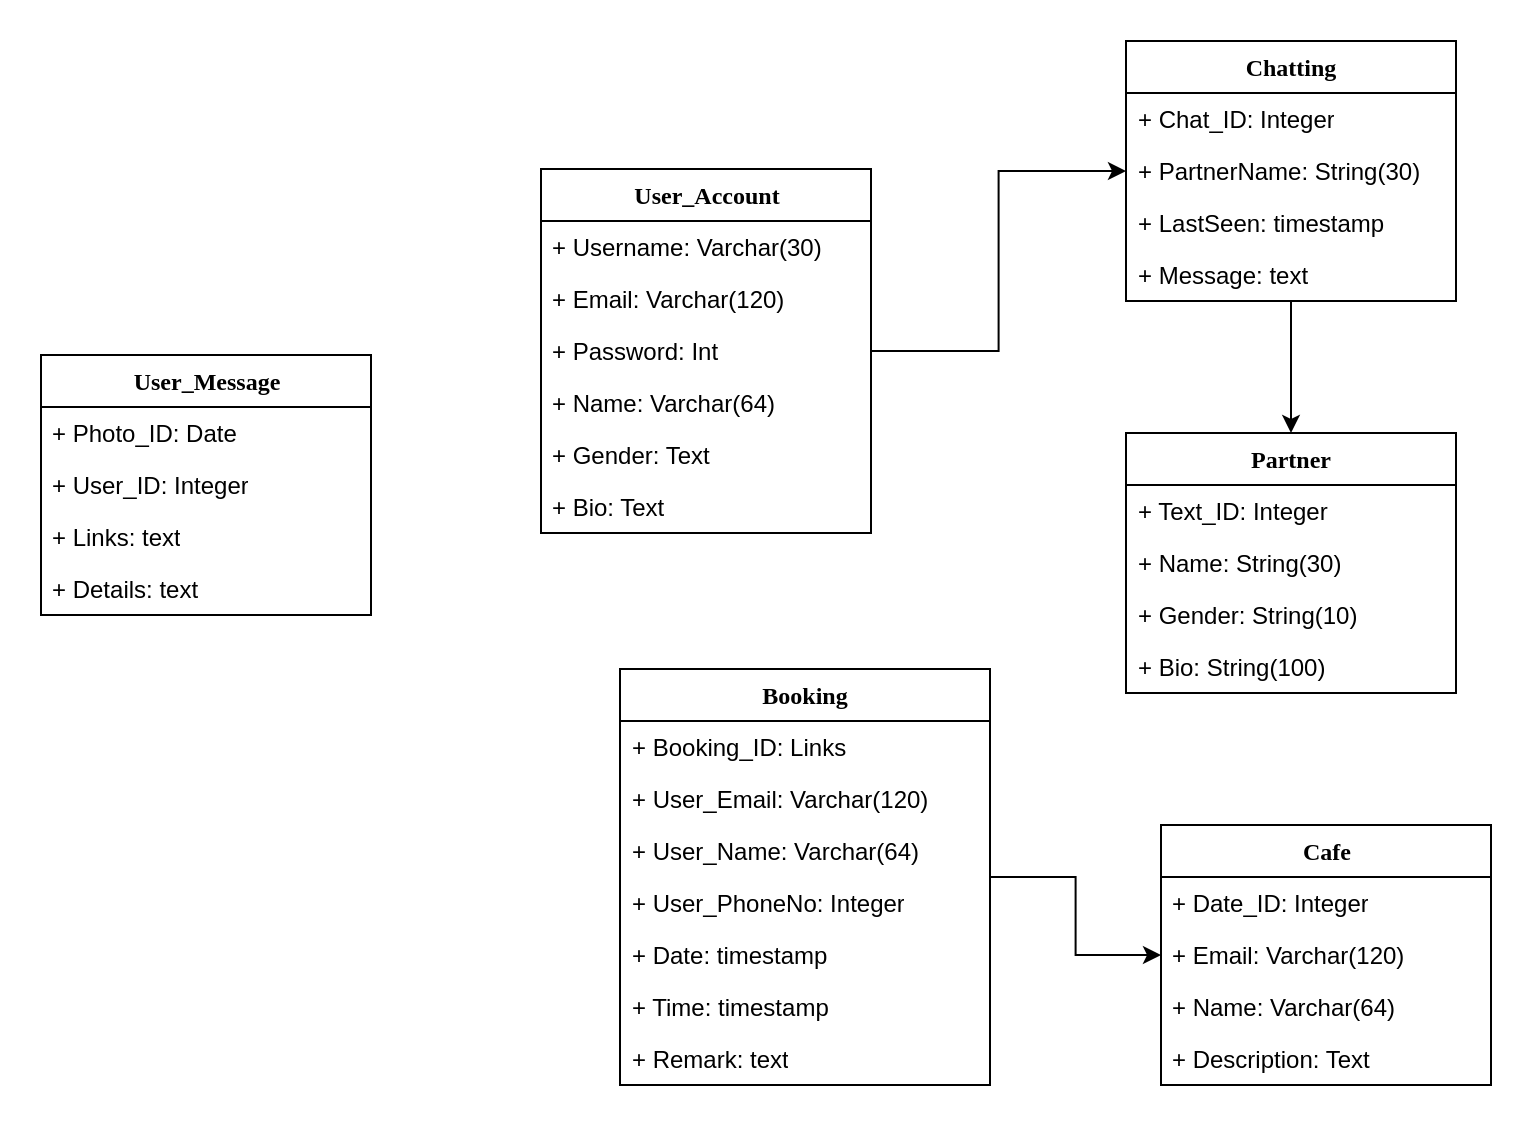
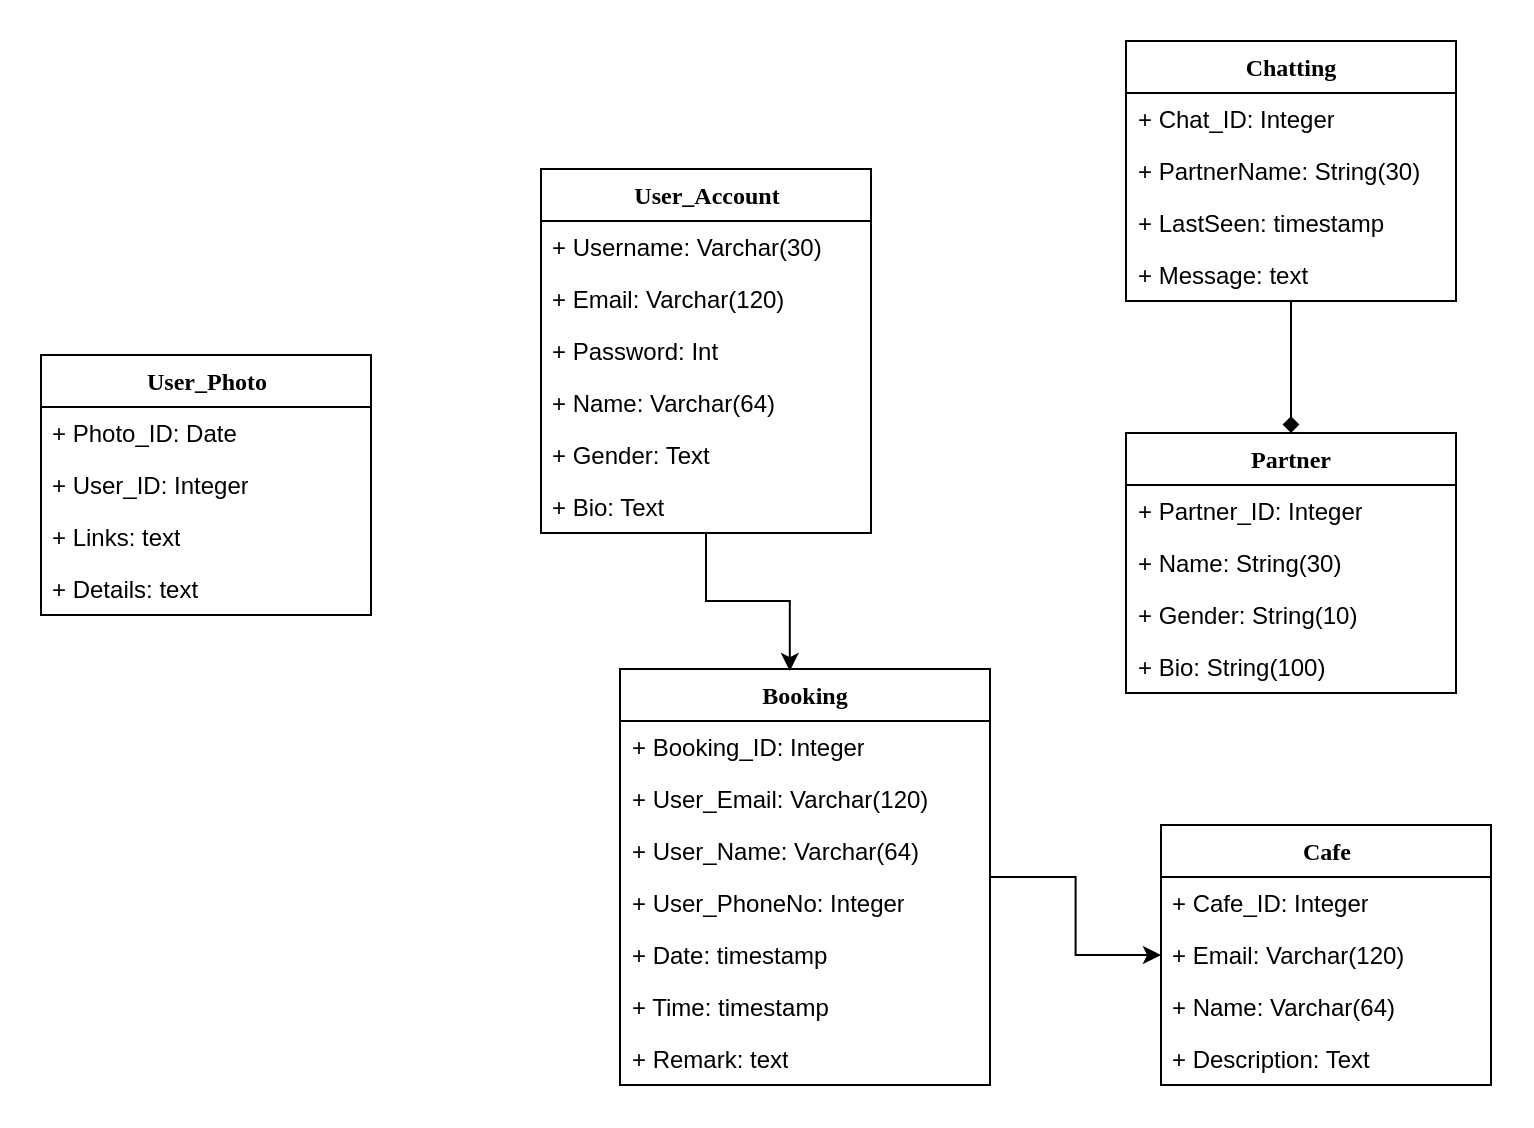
(999, 268) -> none
(208, 383) -> (208, 383)
(1291, 418) -> (1291, 417)
(1251, 513) -> (1271, 513)
none -> (742, 601)
(745, 749) -> (762, 749)
(1285, 905) -> (1285, 905)
